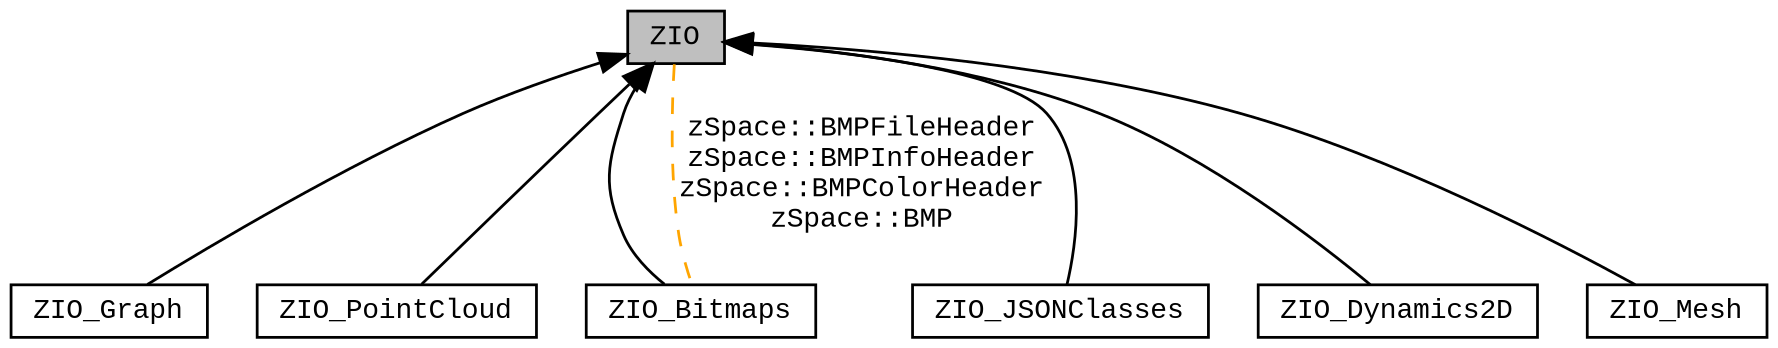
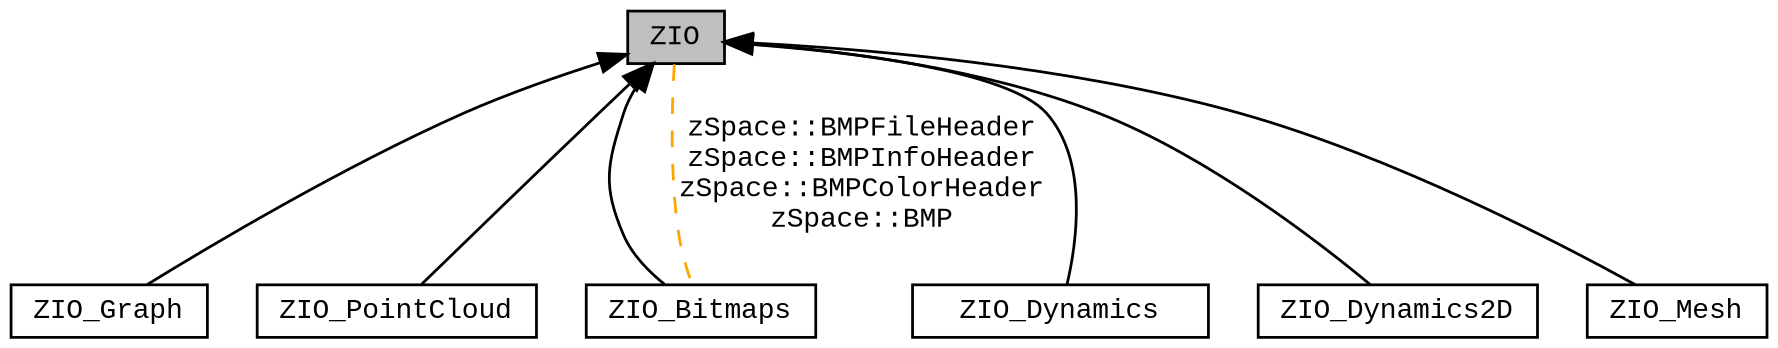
(1060, 311) -> (1060, 311)
